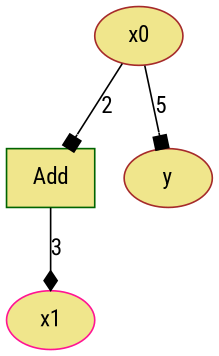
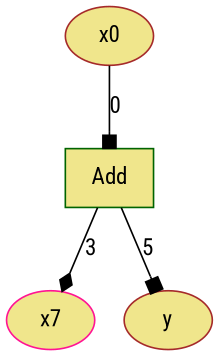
(152, 99) -> (136, 242)
(107, 107) -> (115, 107)
(51, 320) -> (51, 320)
